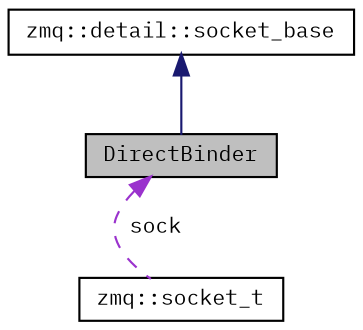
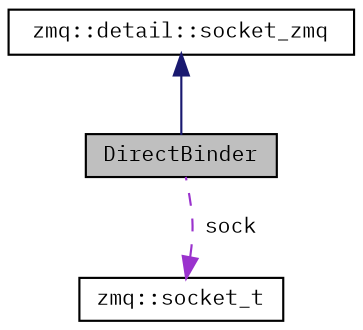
(181, 32) -> (181, 32)
(116, 239) -> (192, 217)
